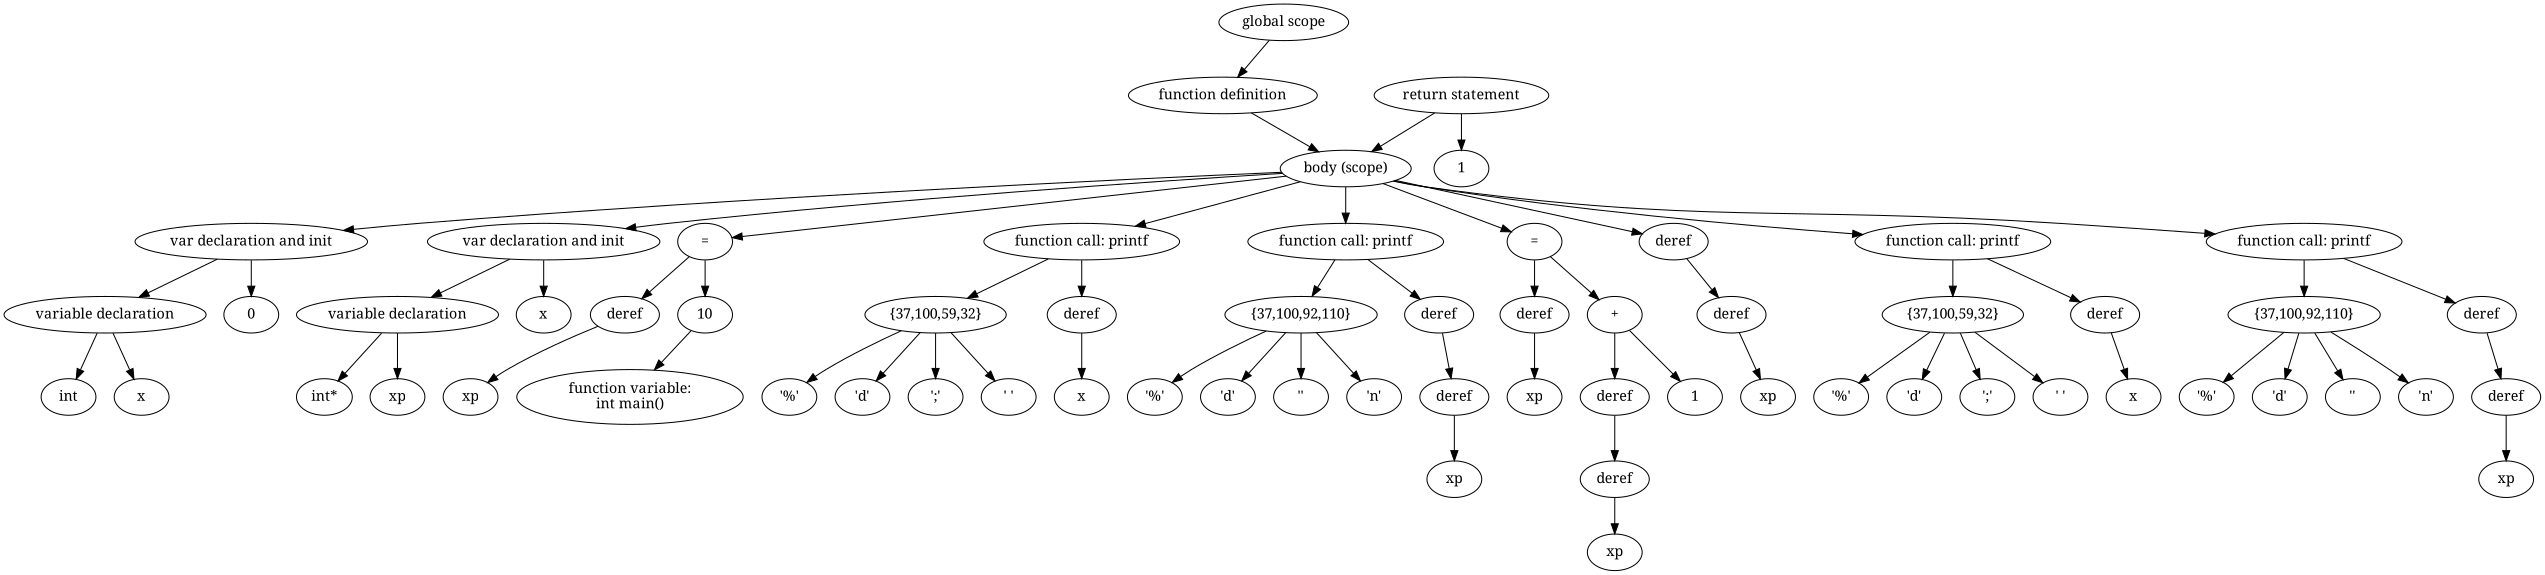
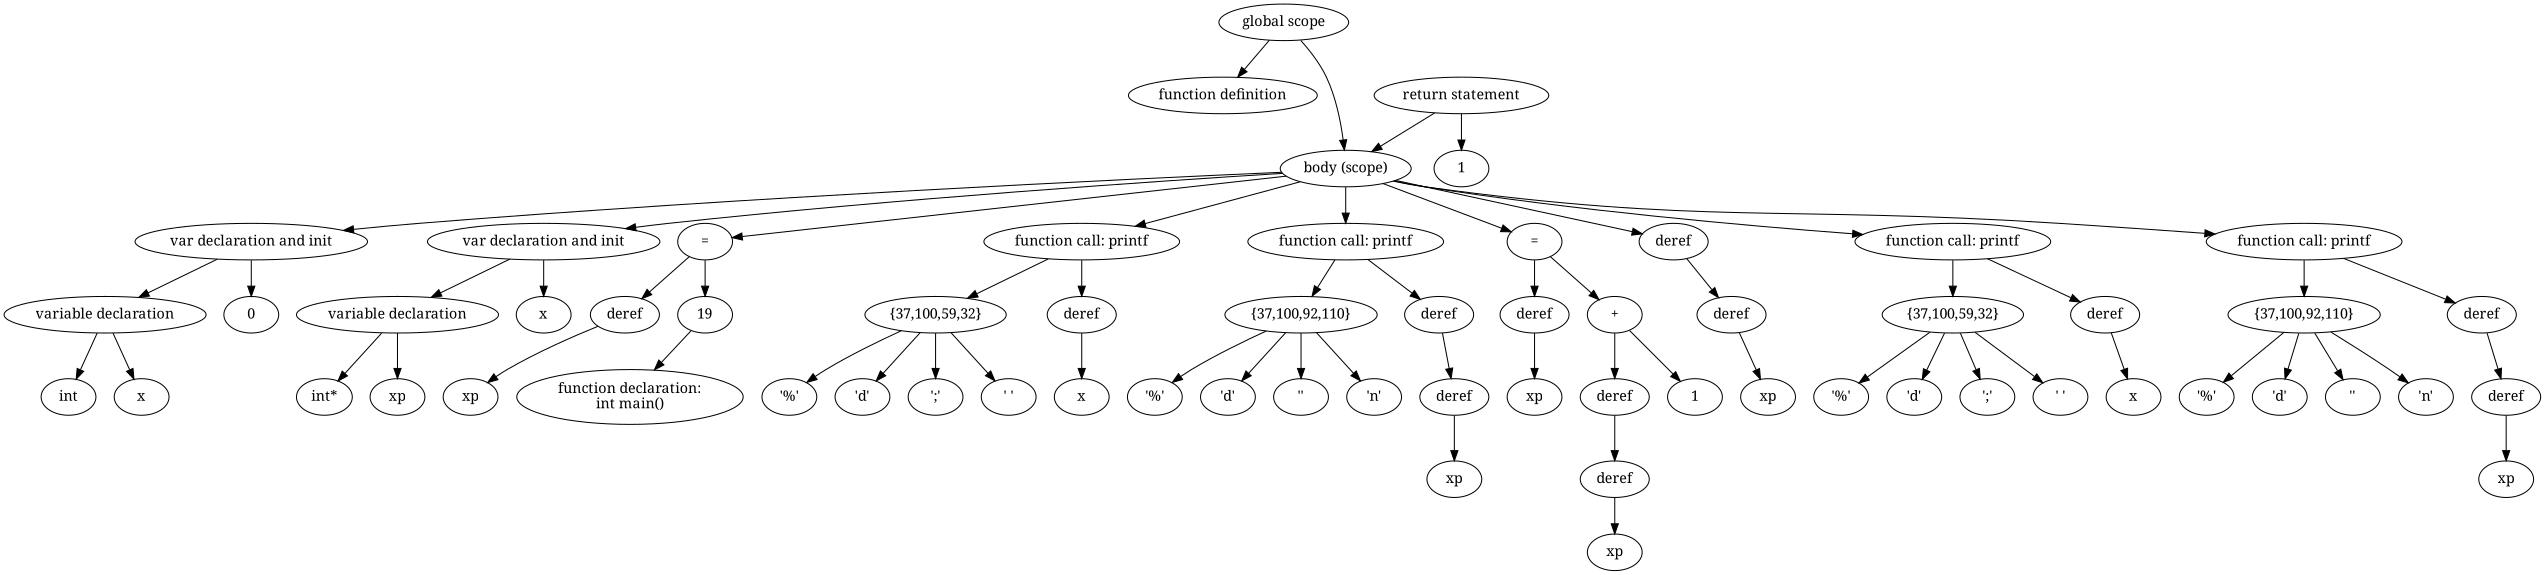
(1281, 130) -> (1330, 87)
(705, 315) -> (705, 315)
(630, 397) -> (630, 397)
